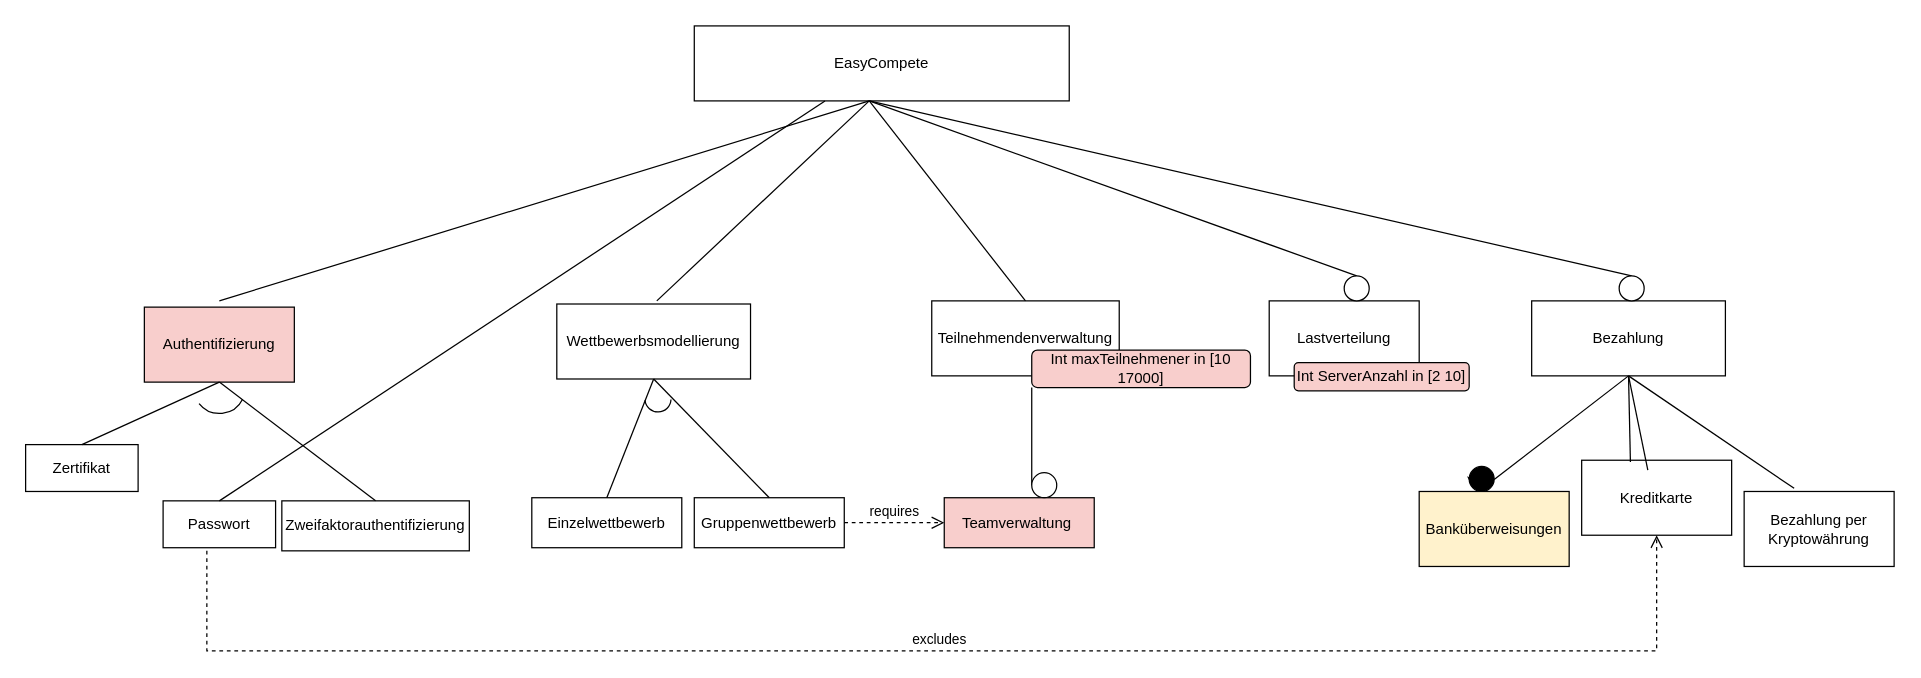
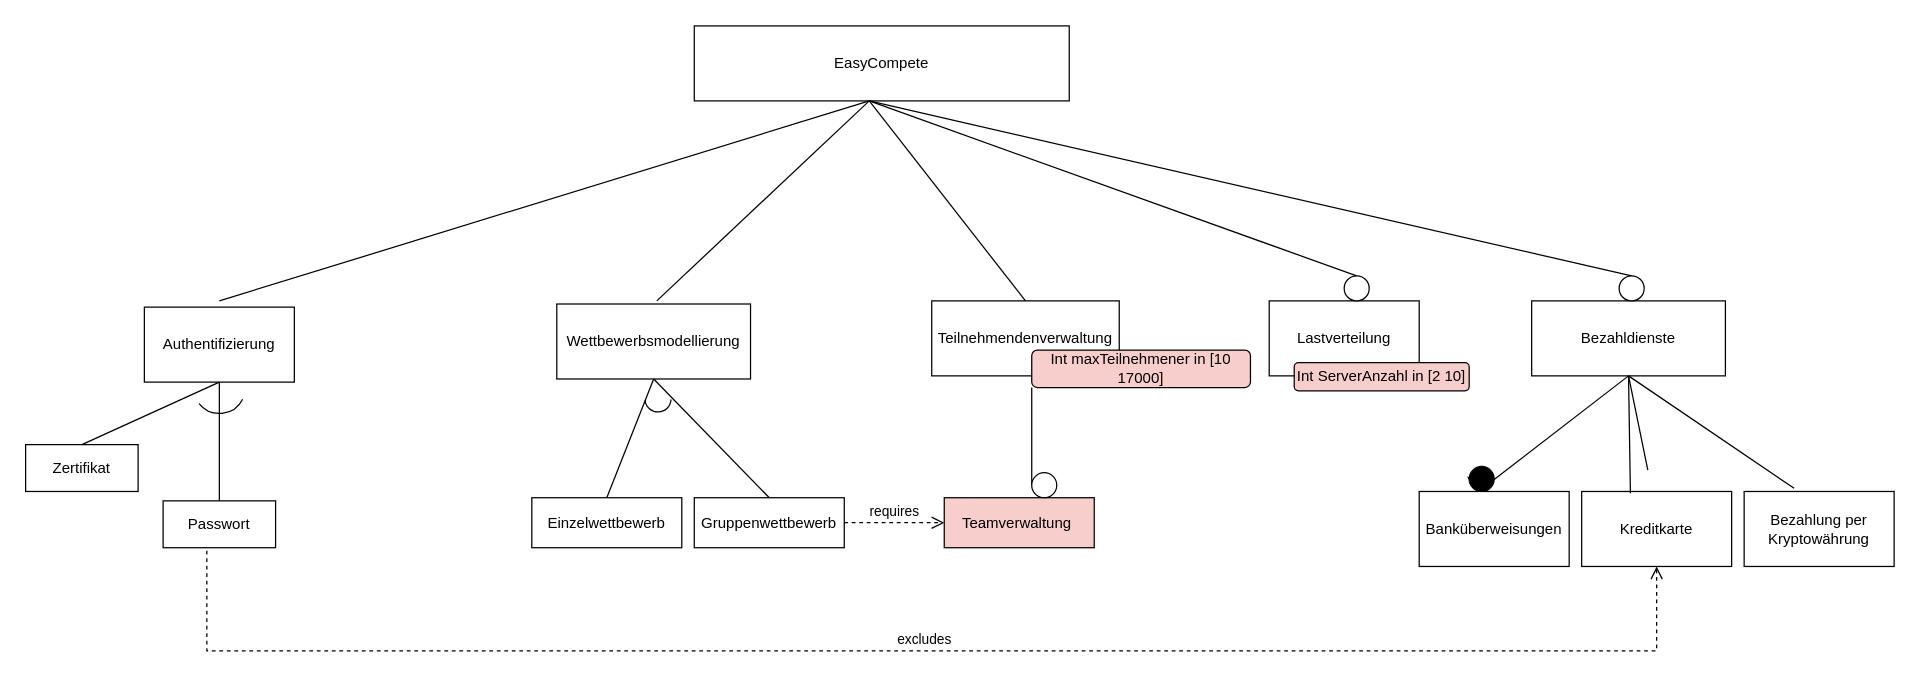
(501, 315) -> (219, 442)
(1629, 338) -> (1629, 338)
(219, 344) -> (219, 344)
(298, 442) -> none
(1657, 498) -> (1657, 529)
(376, 526) -> none
(1494, 529) -> (1494, 529)
